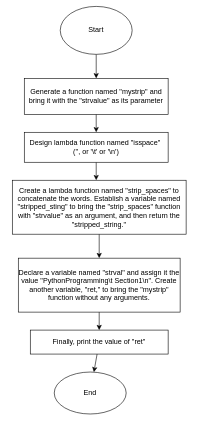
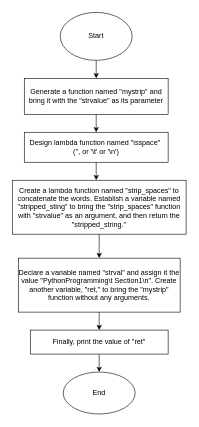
(96, 30) -> (96, 36)
(90, 393) -> (99, 393)
